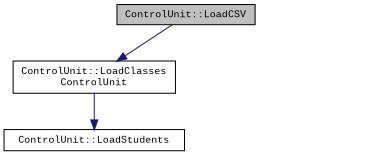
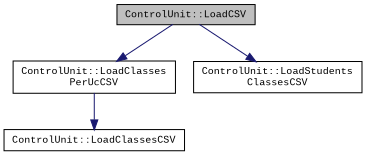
(94, 77) -> (94, 77)
none -> (278, 77)
(94, 140) -> (94, 140)
